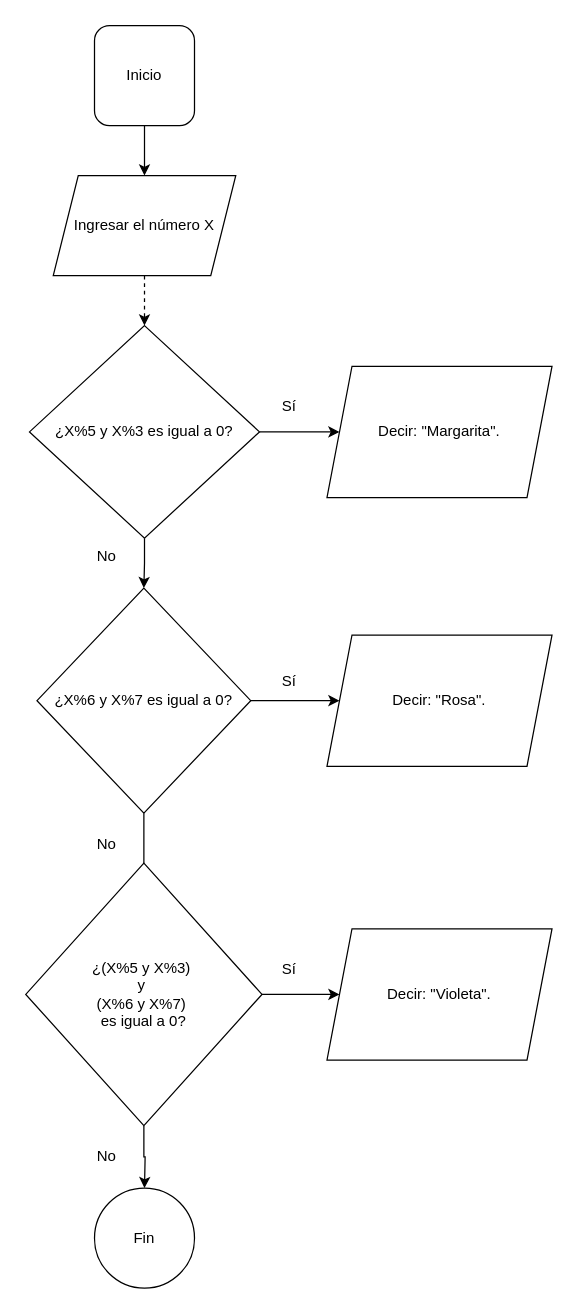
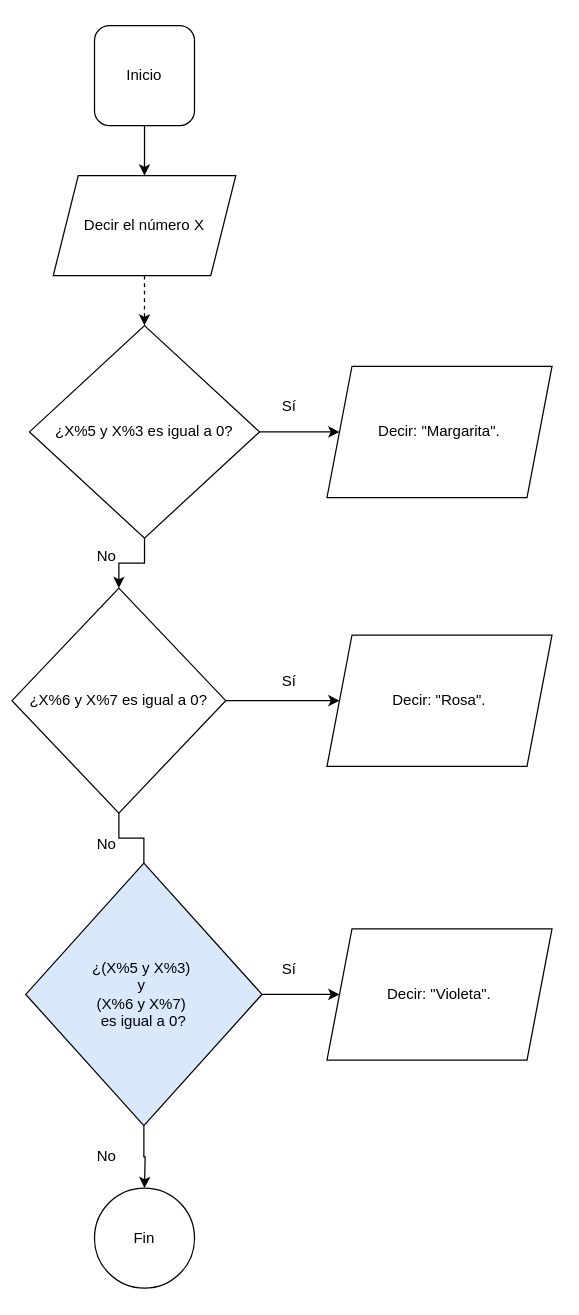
(144, 226) -> (144, 226)
(144, 701) -> (119, 701)
(144, 994) -> (144, 994)
